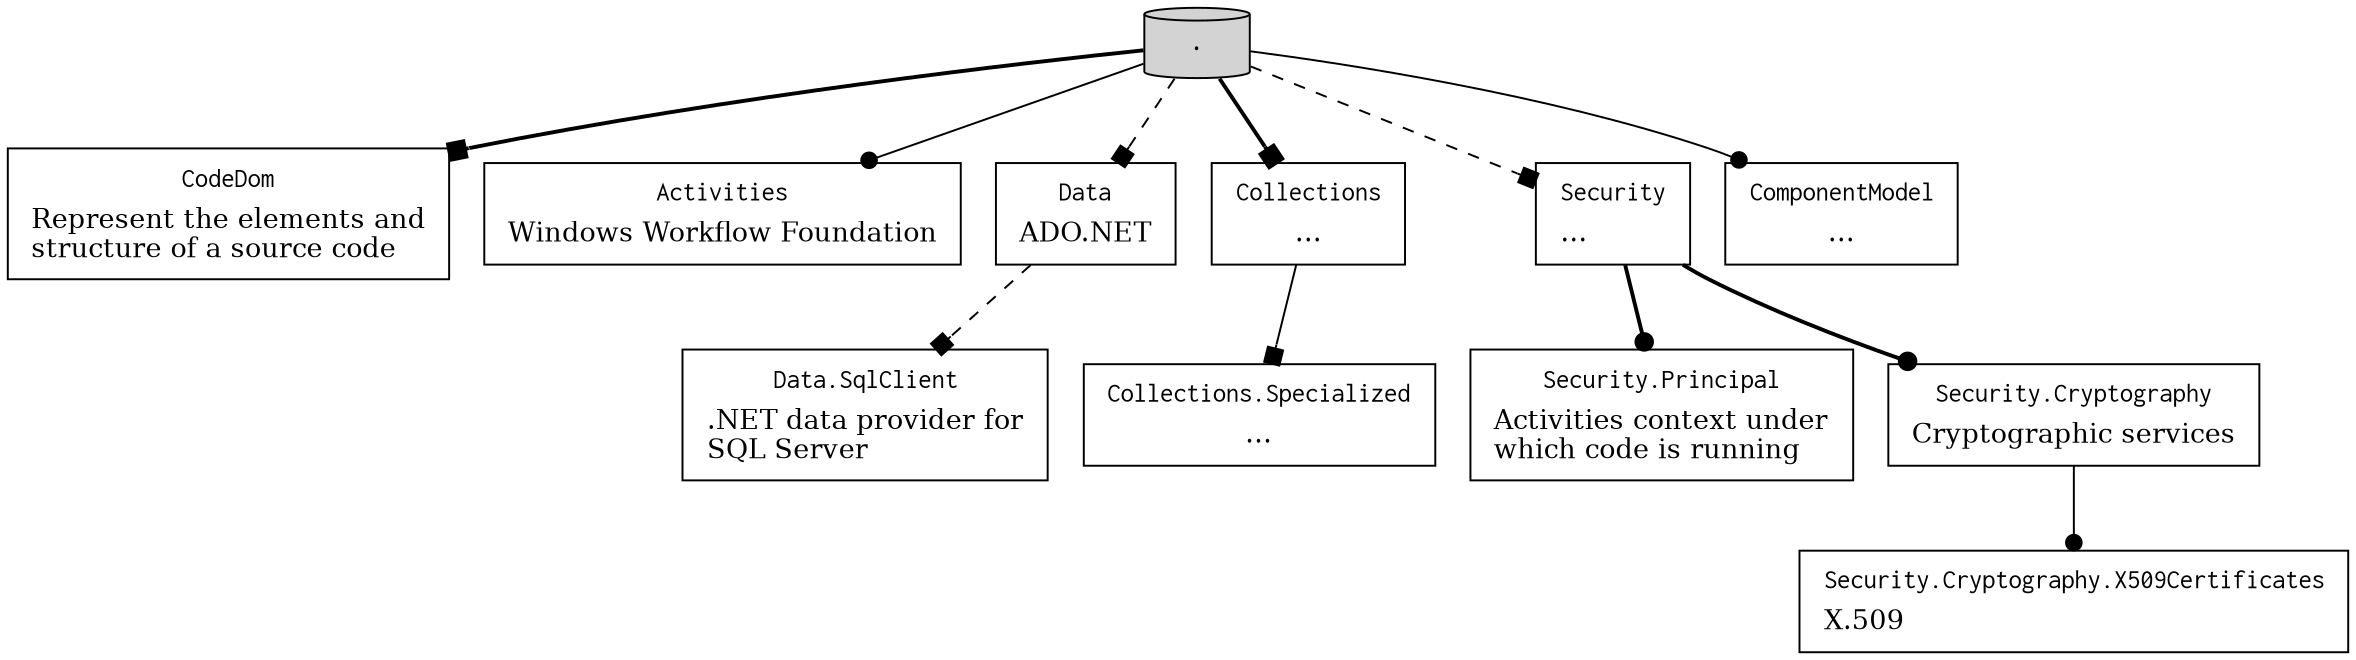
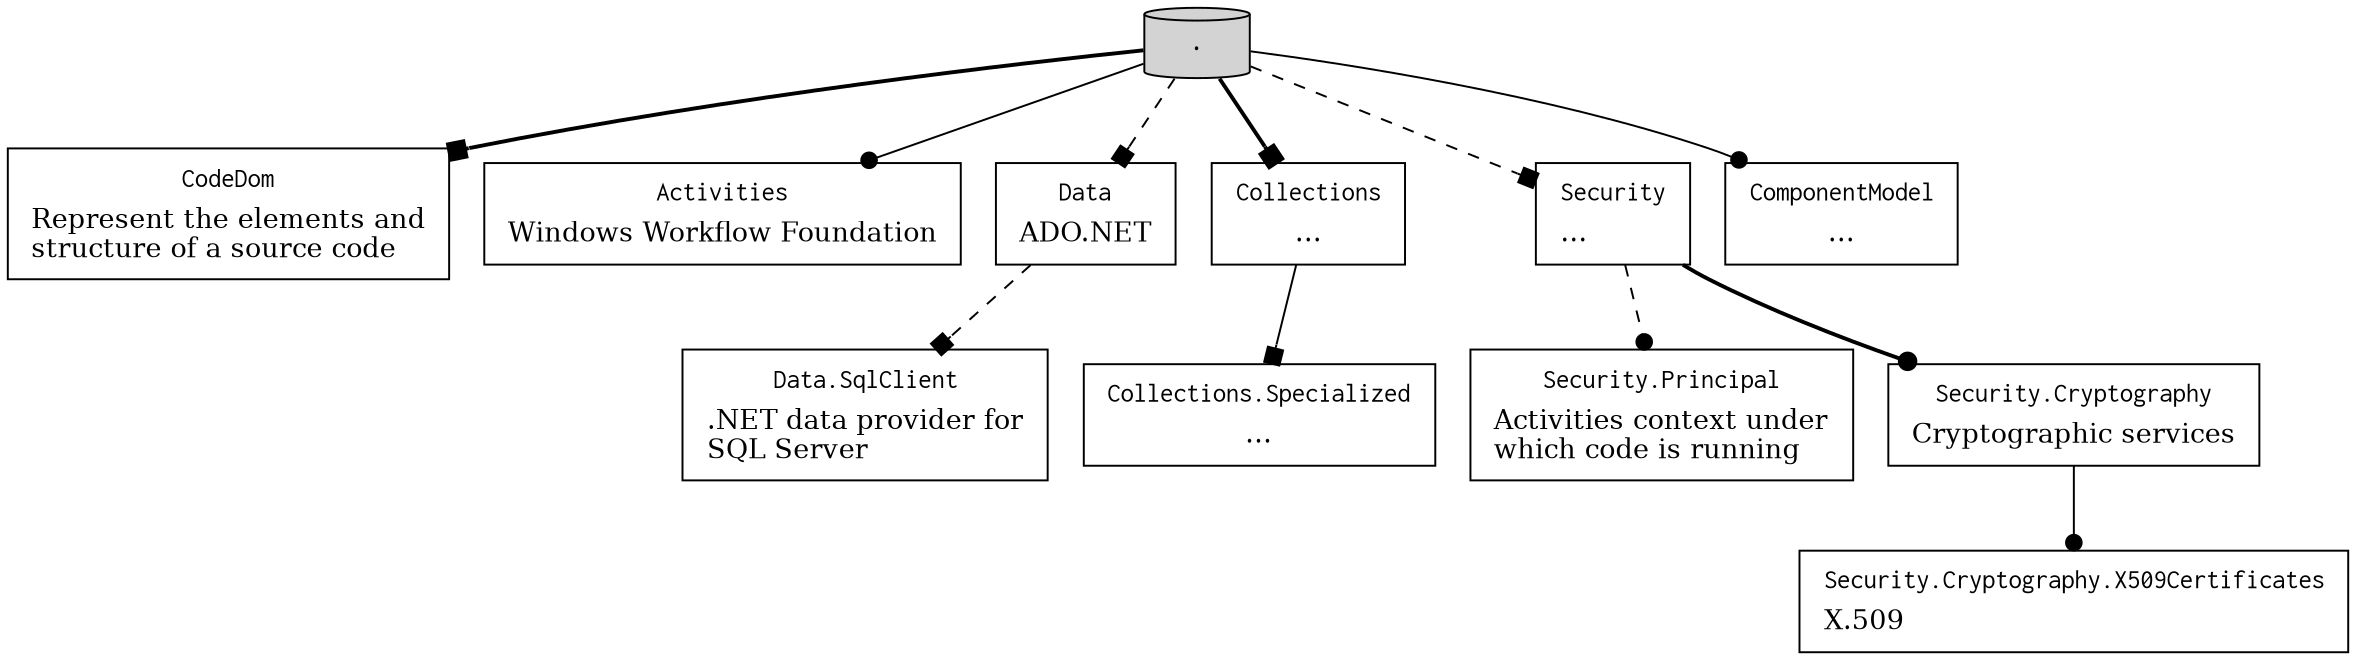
(1634, 299) -> (1634, 299)
